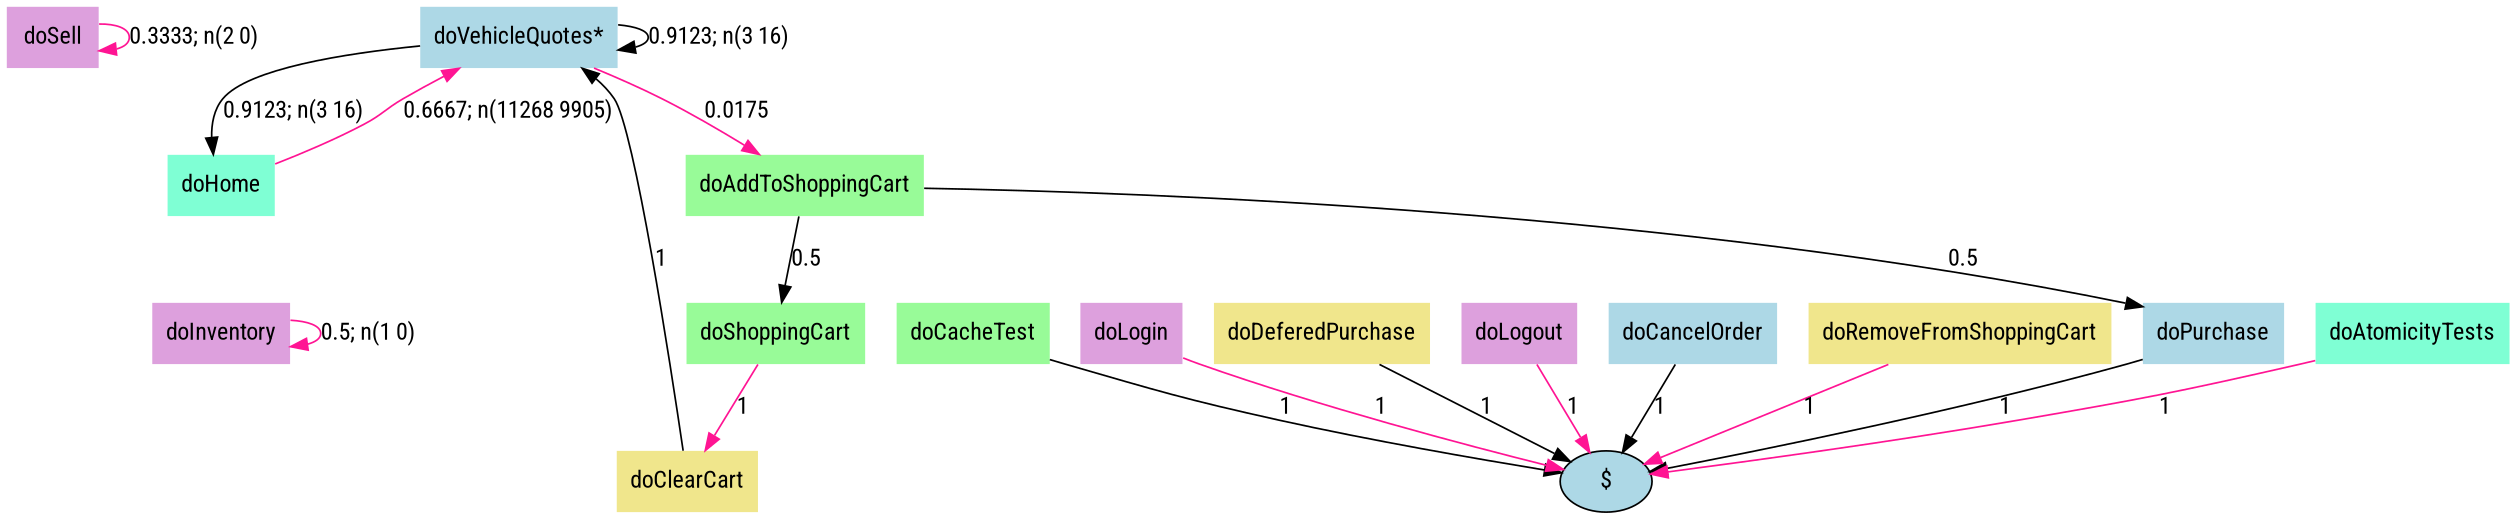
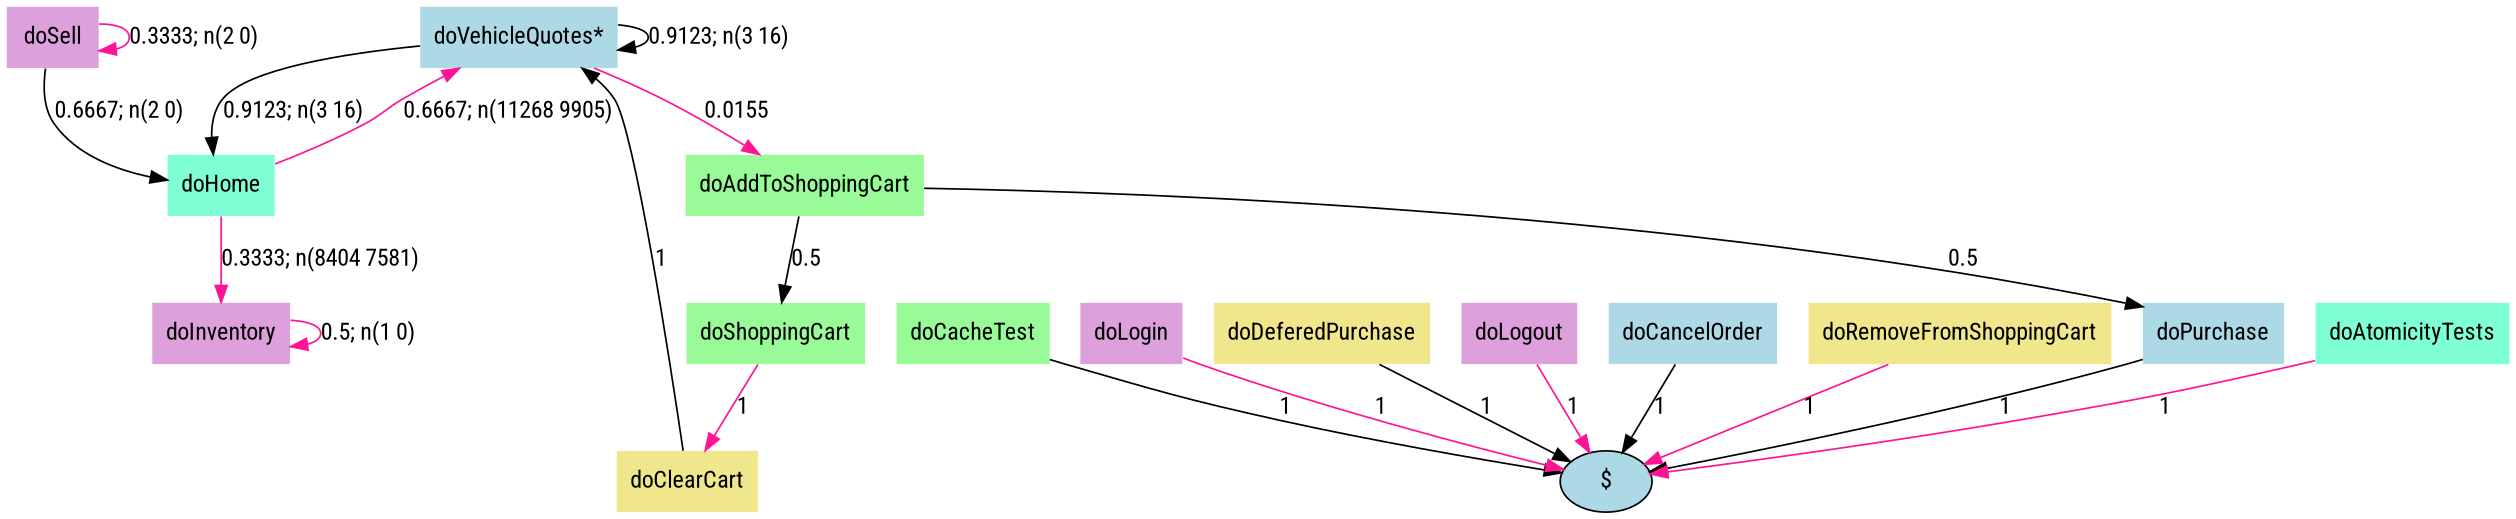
(737, 111) -> (737, 111)
none -> (73, 144)
none -> (221, 251)
